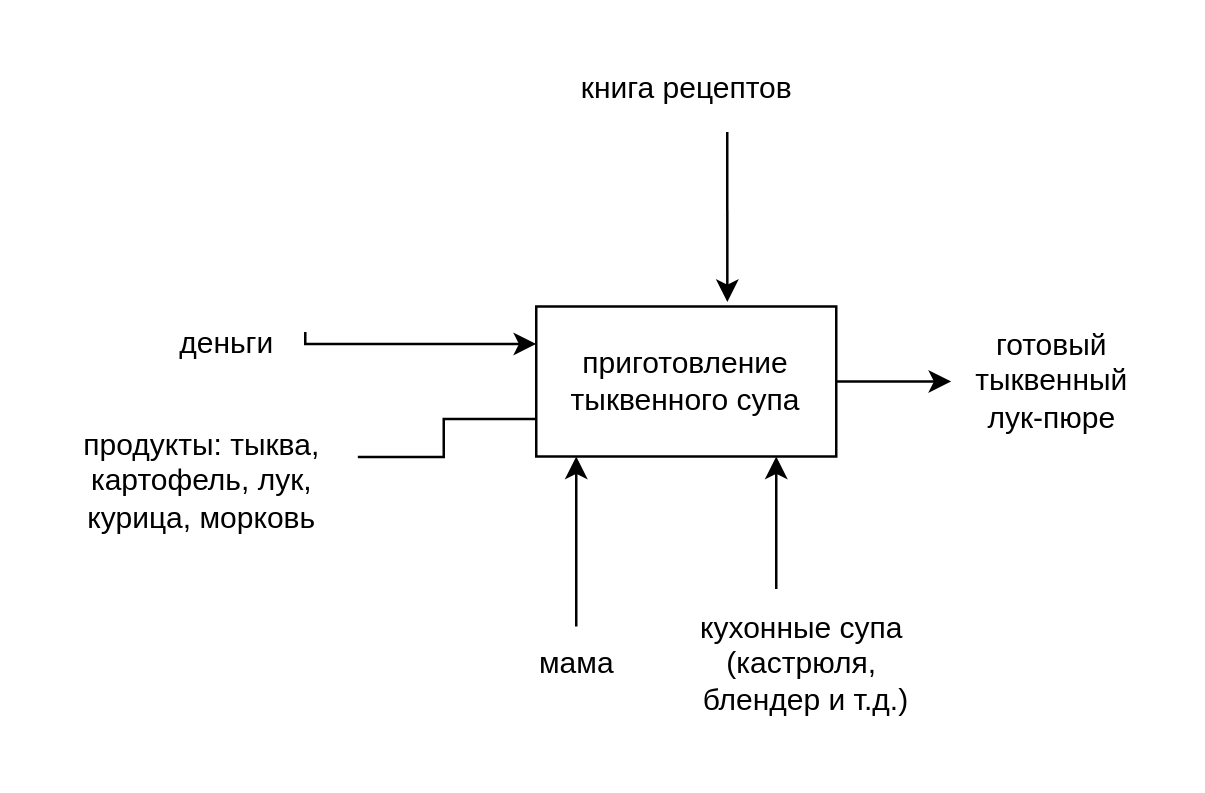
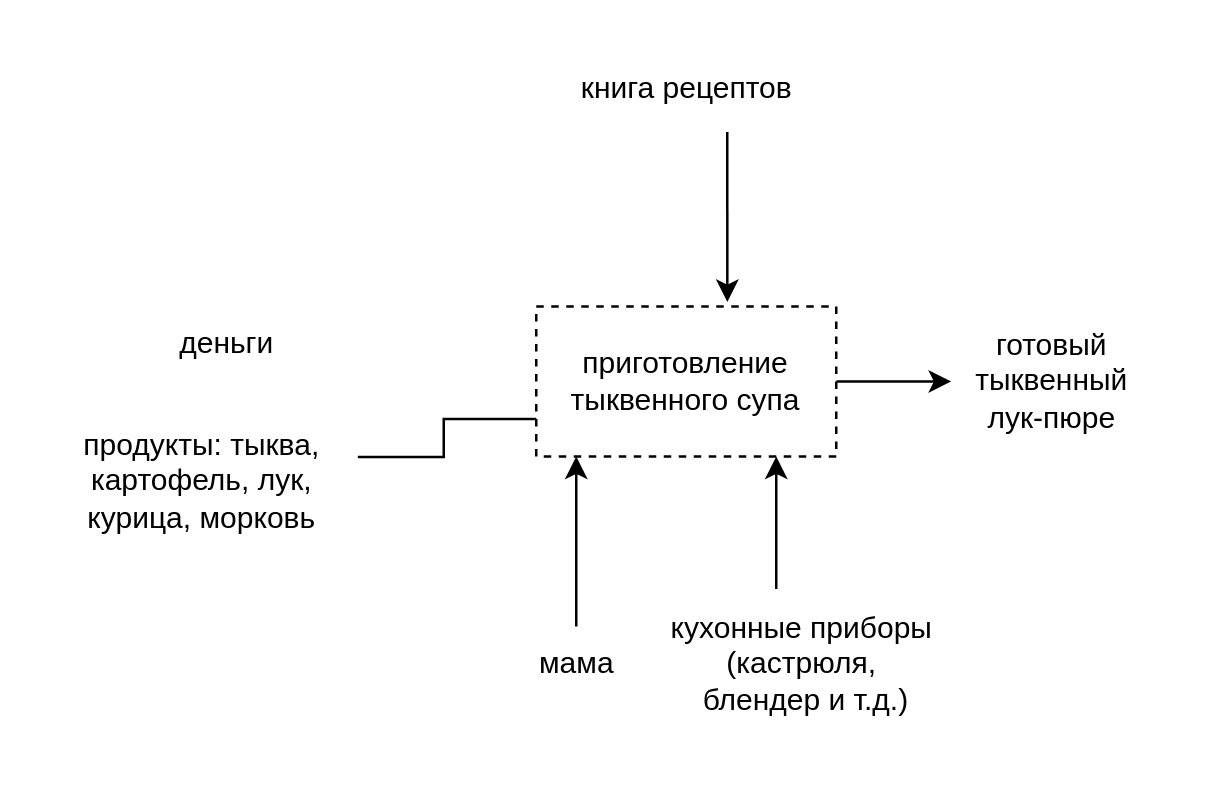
(406, 344) -> none
(686, 381) -> (686, 381)
(803, 664) -> (803, 664)
